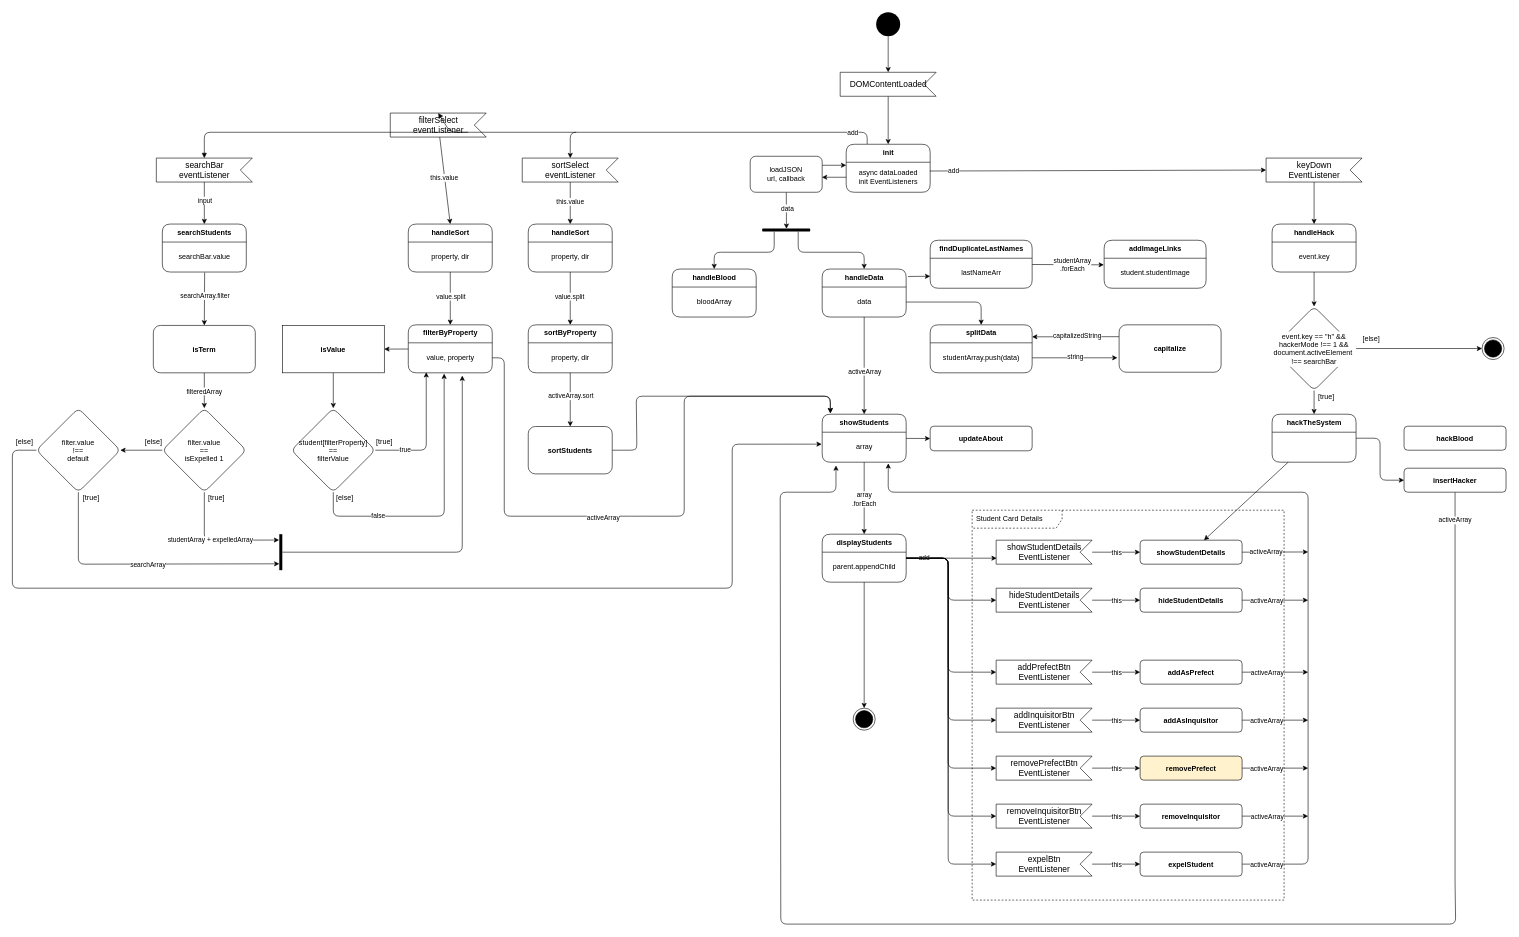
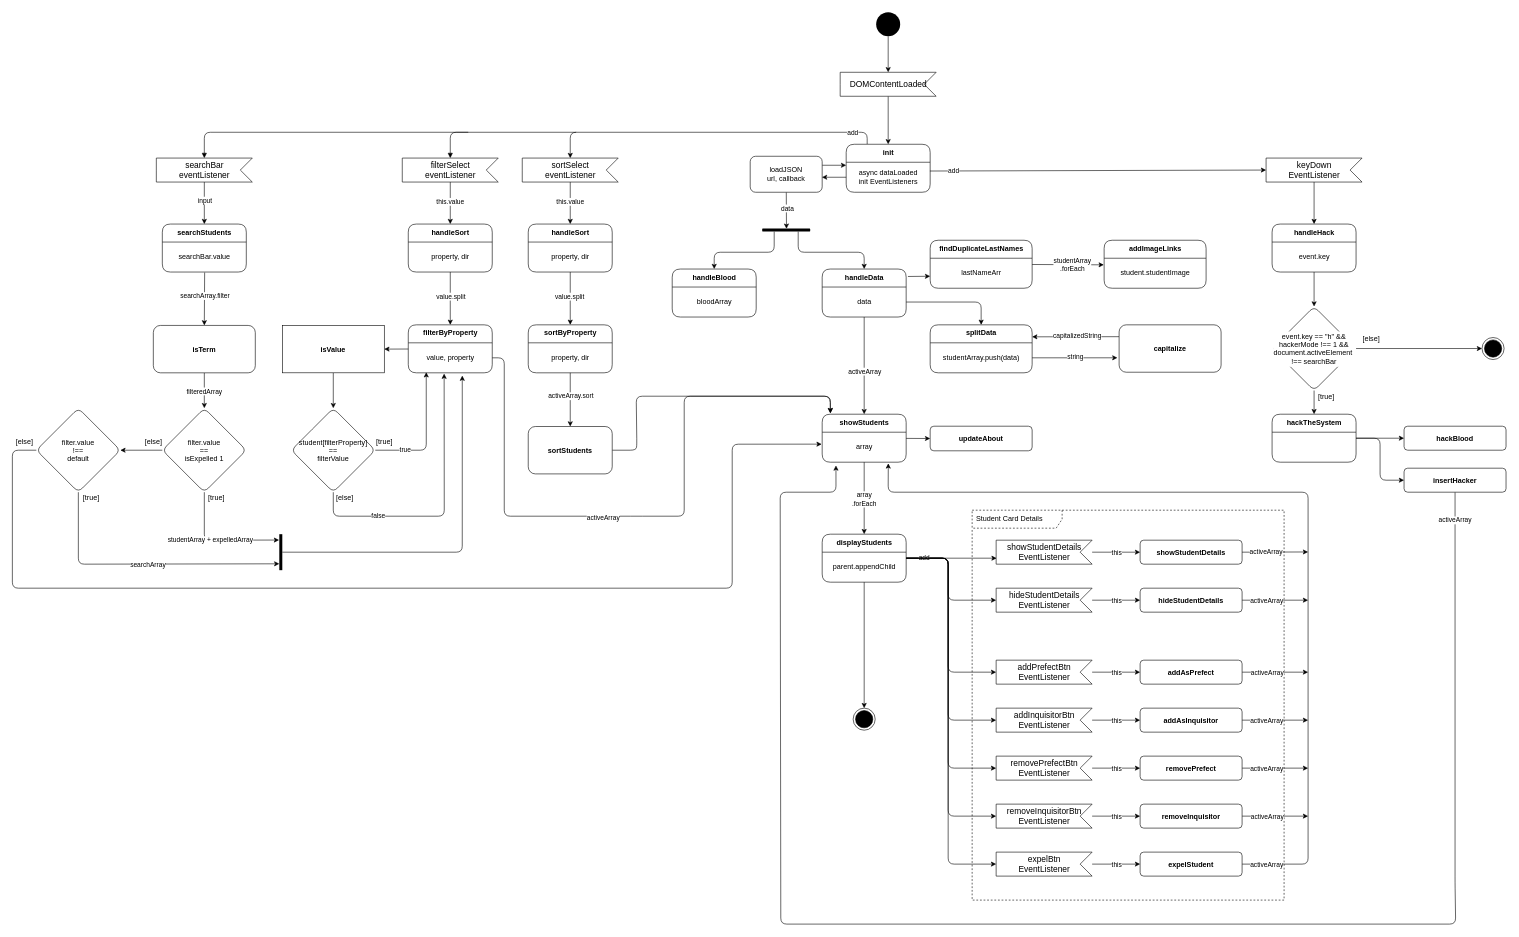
(438, 125) -> (450, 170)
(1213, 532) -> (1398, 438)
(1191, 768) -> (1191, 768)
